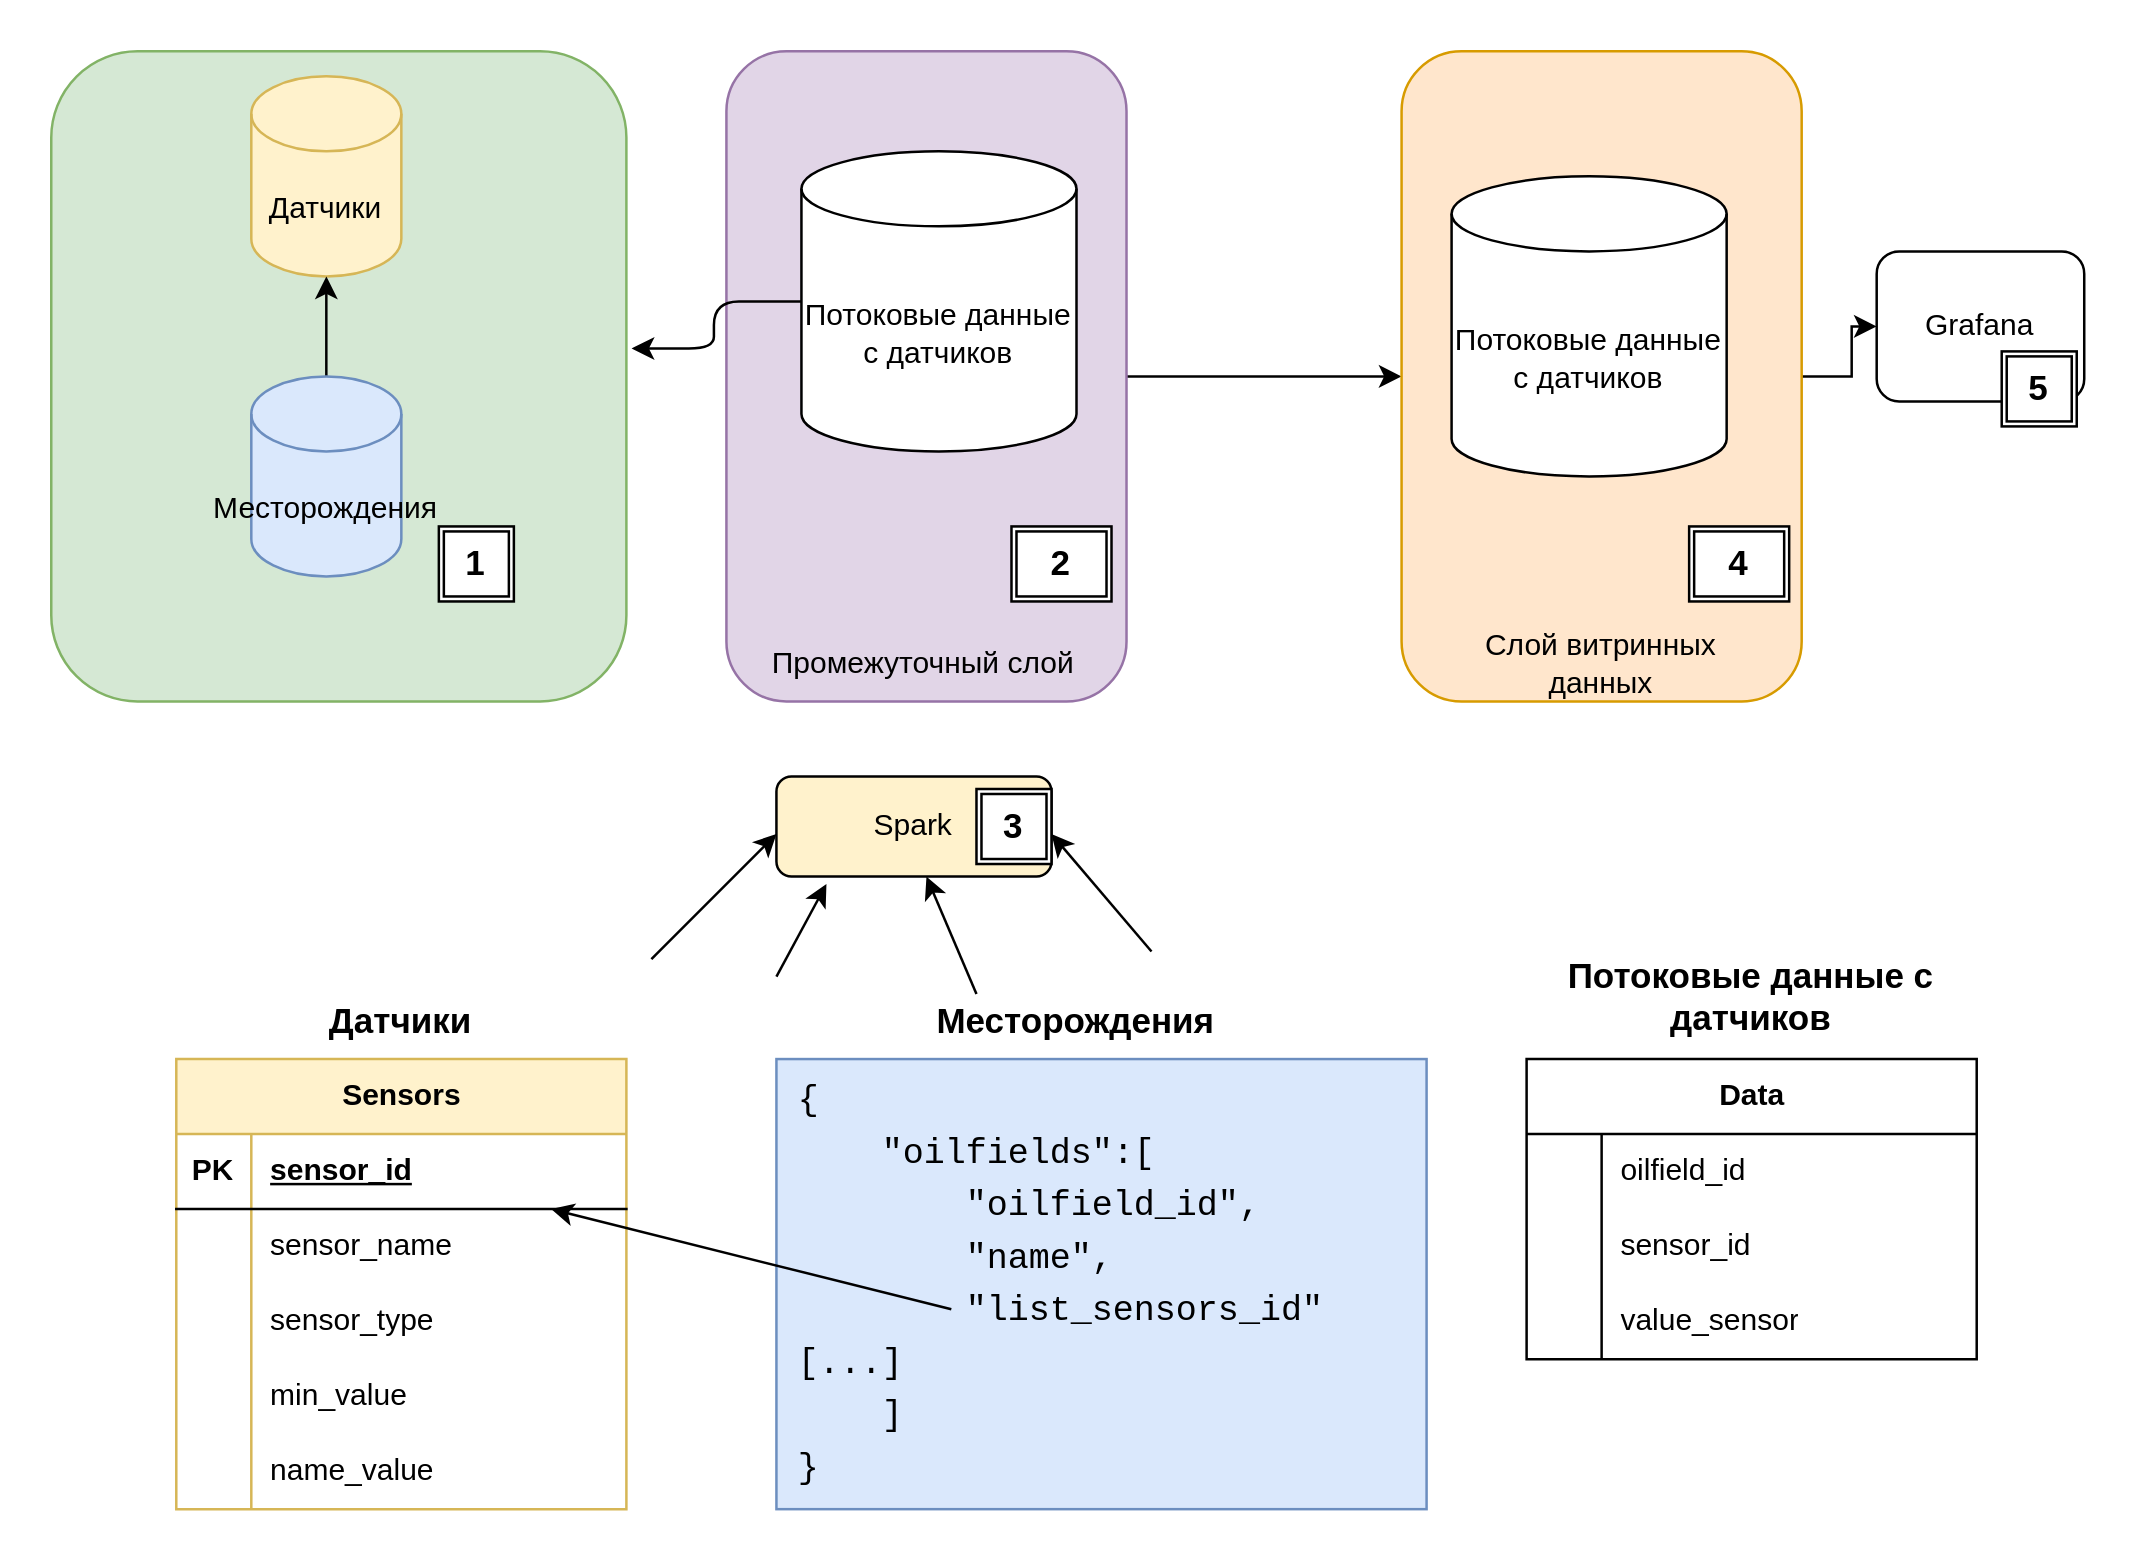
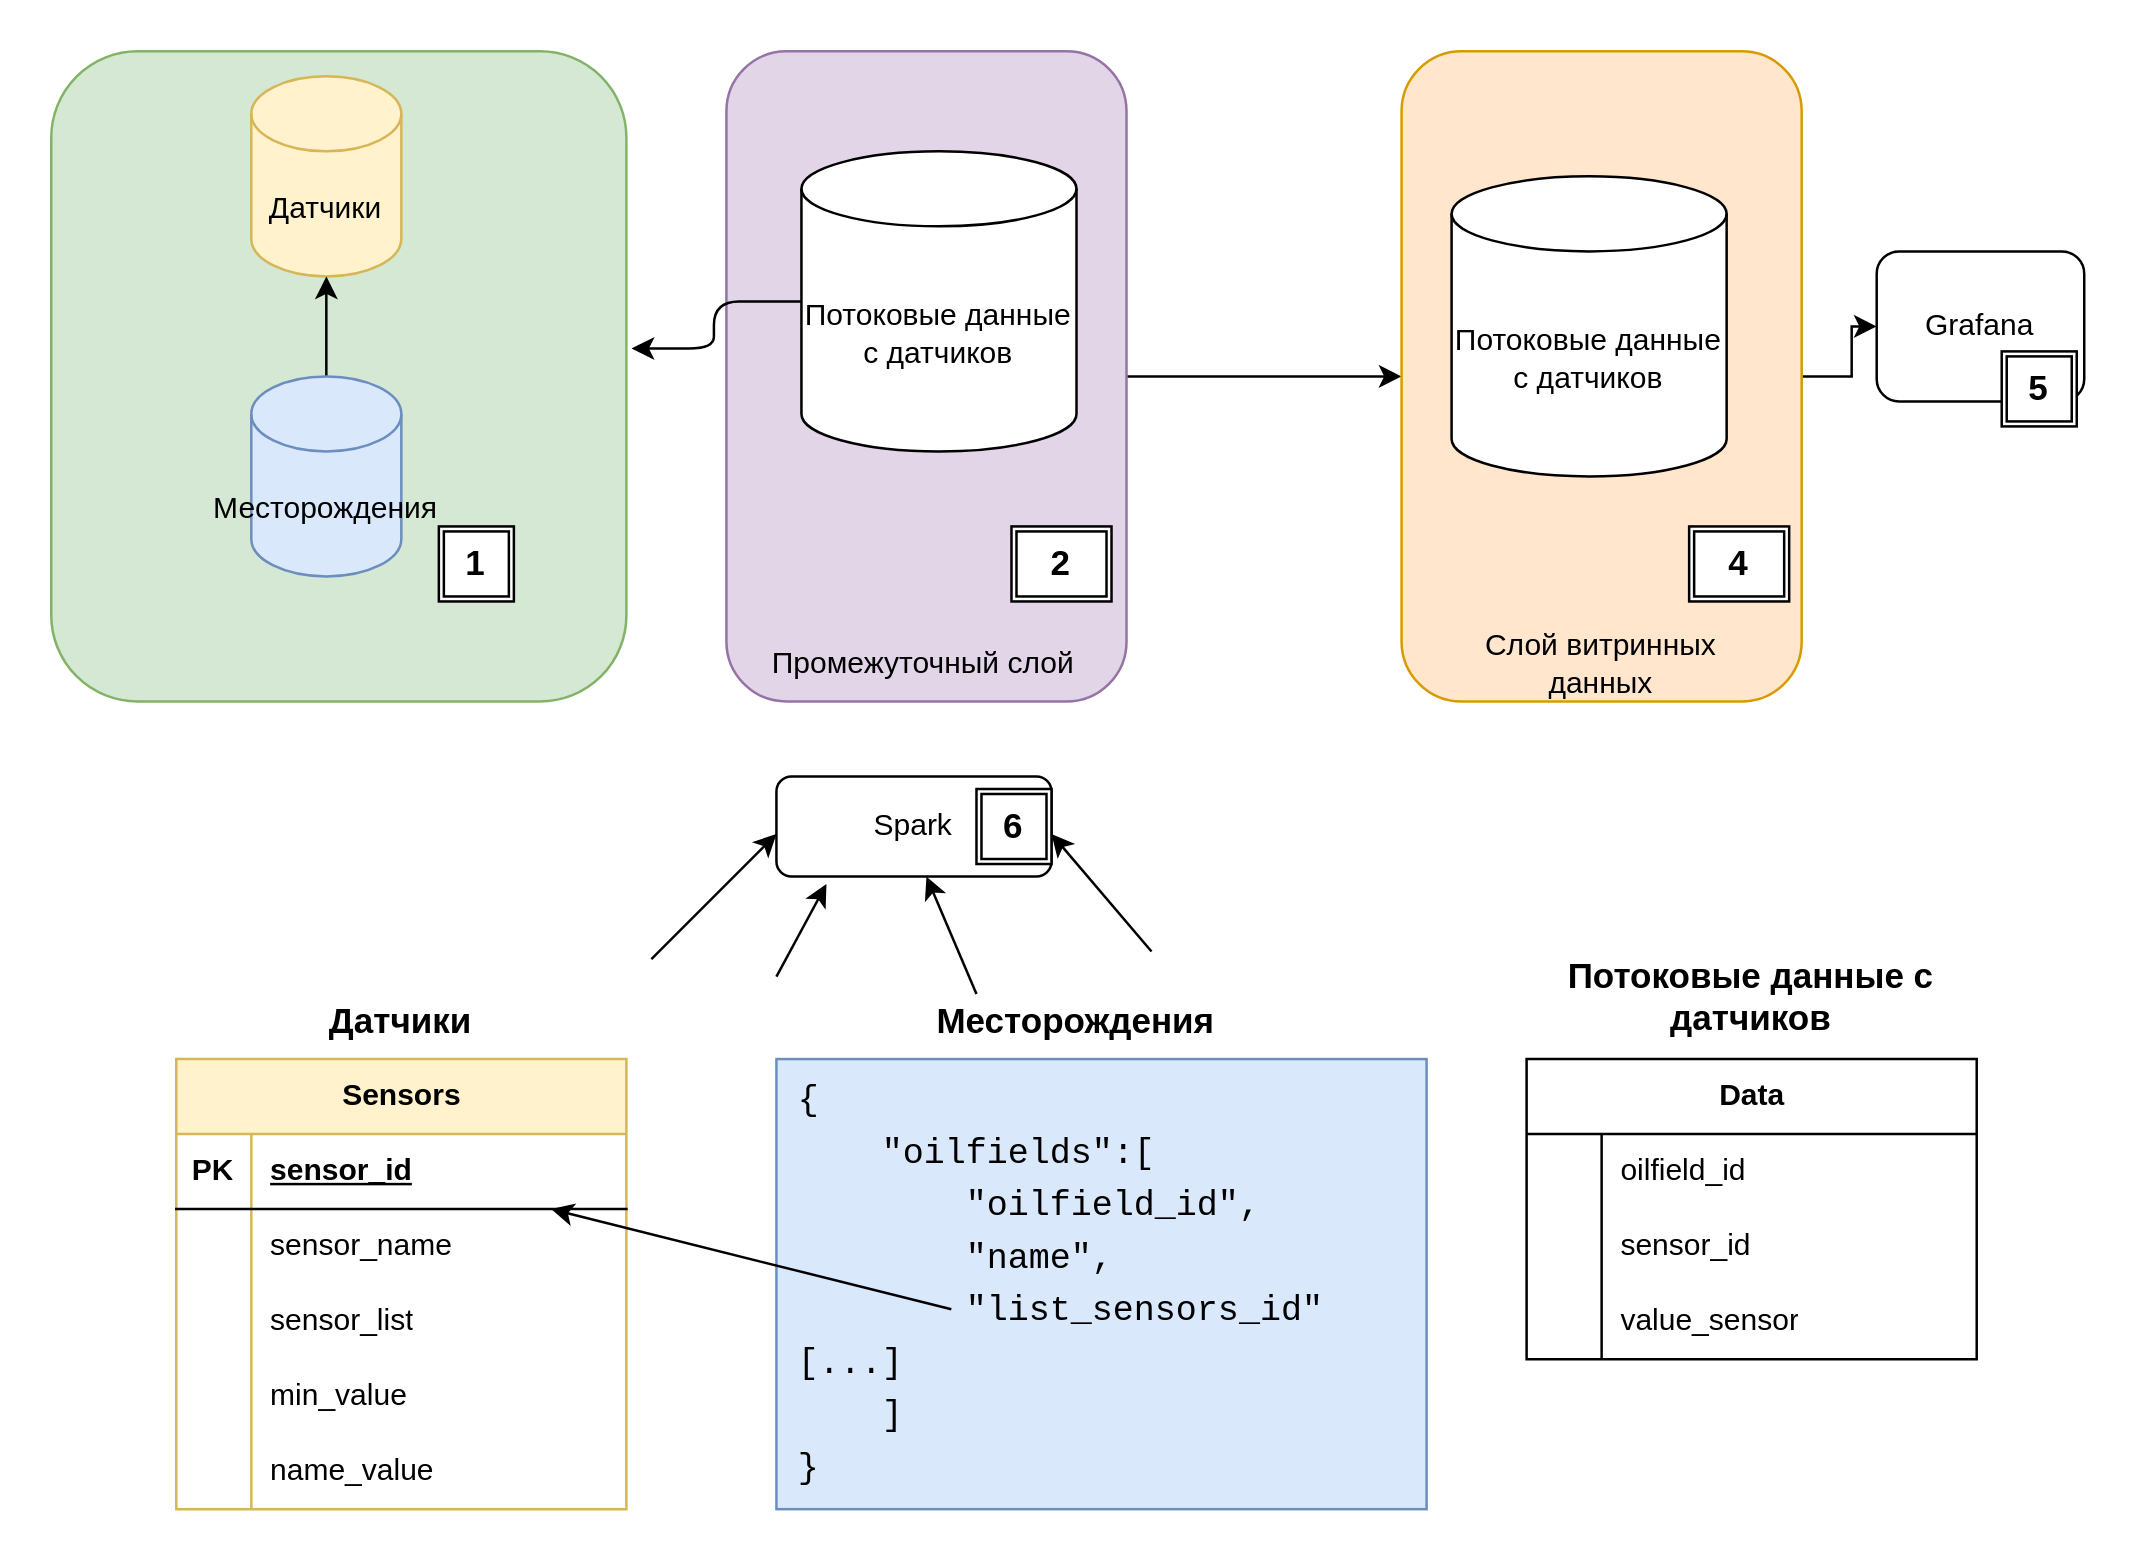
(914, 826) -> (914, 826)
(1014, 826) -> (1014, 826)
(364, 1321) -> (356, 1321)
